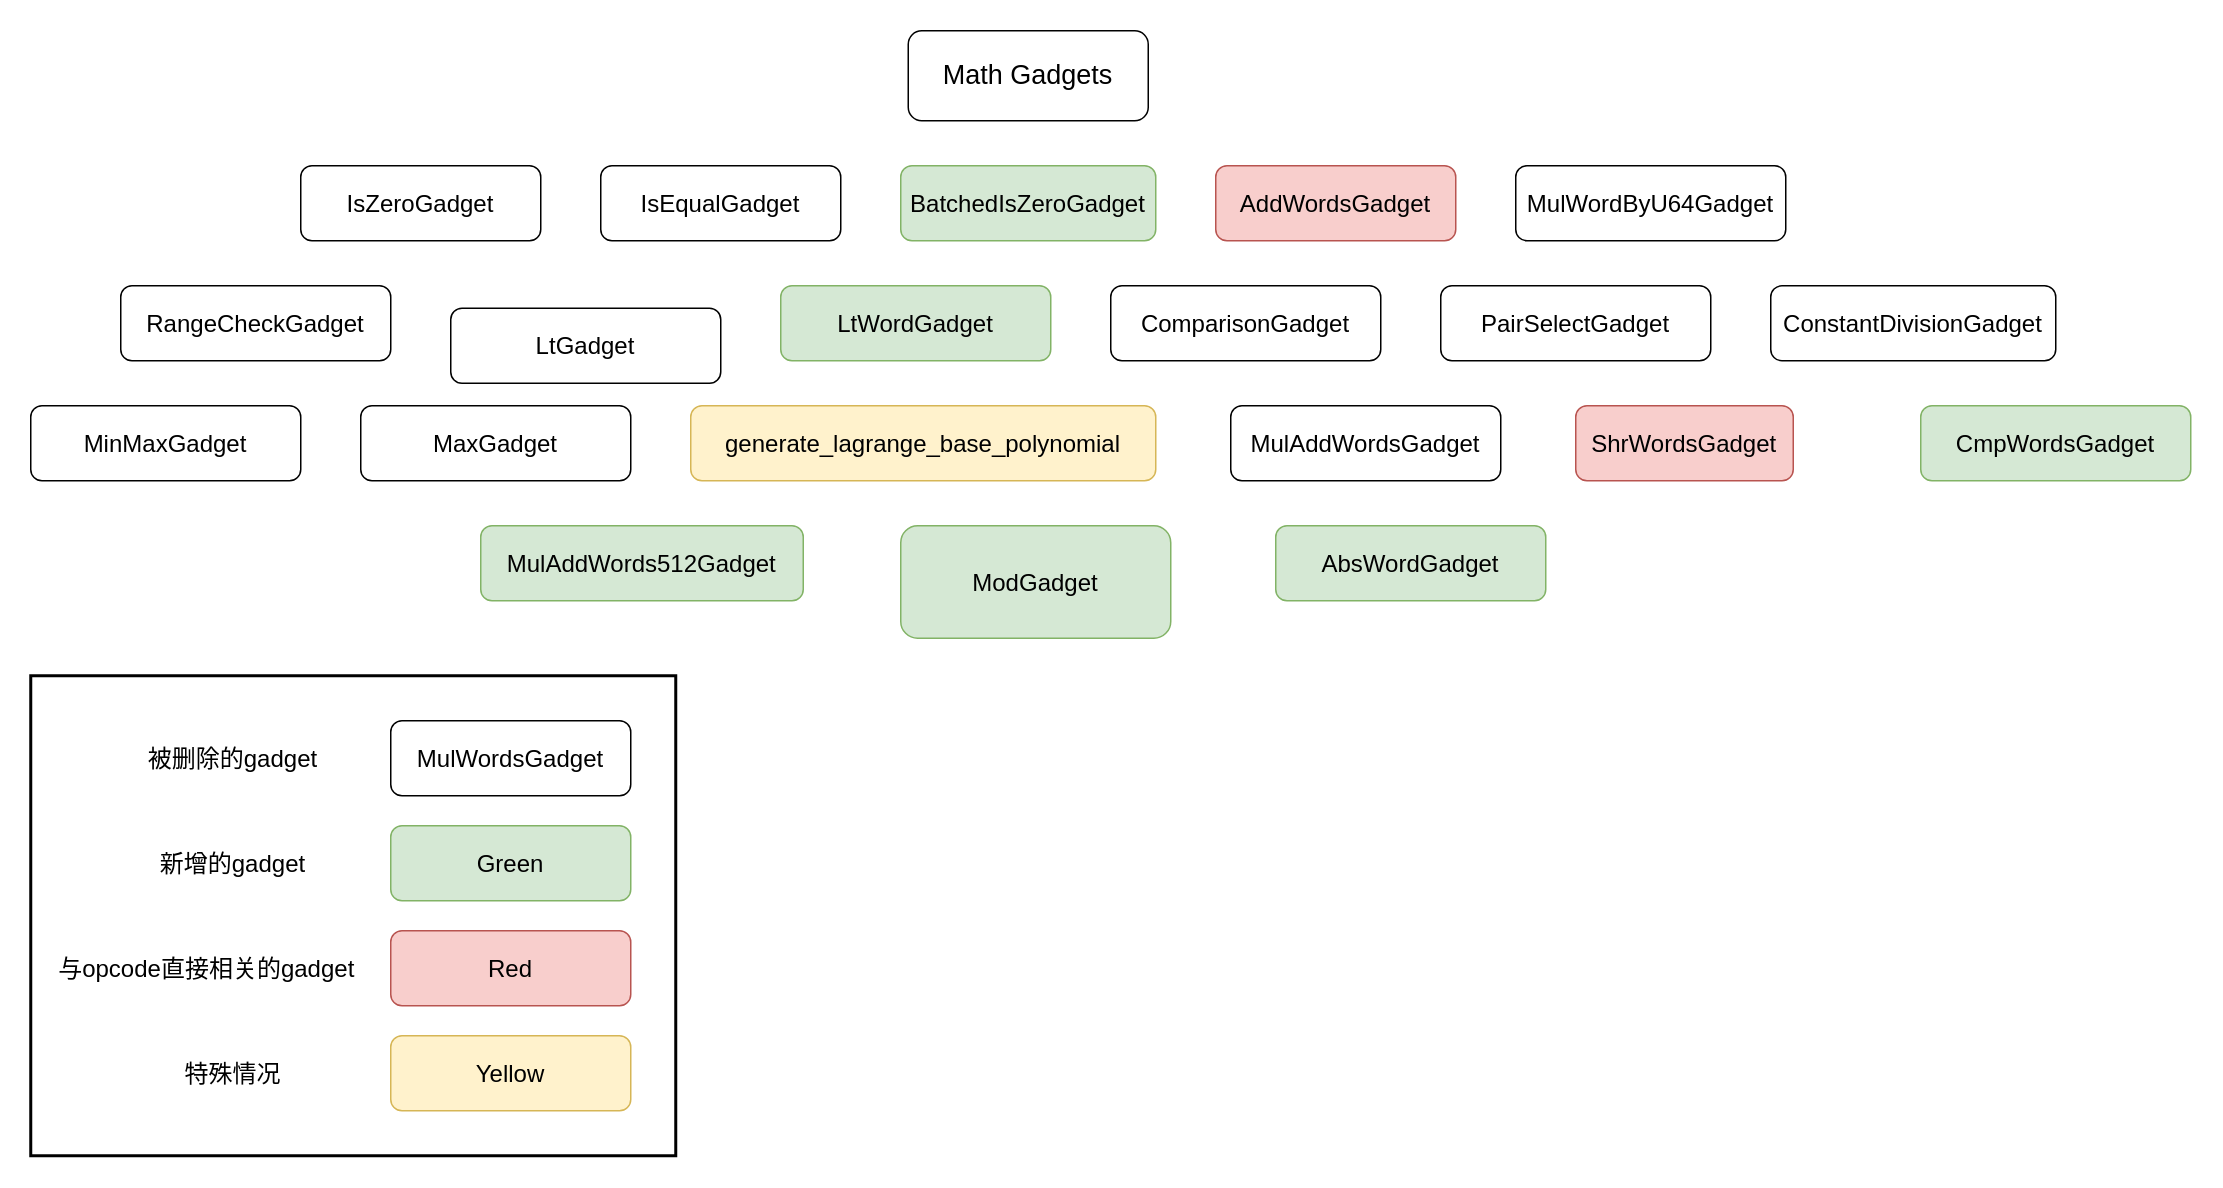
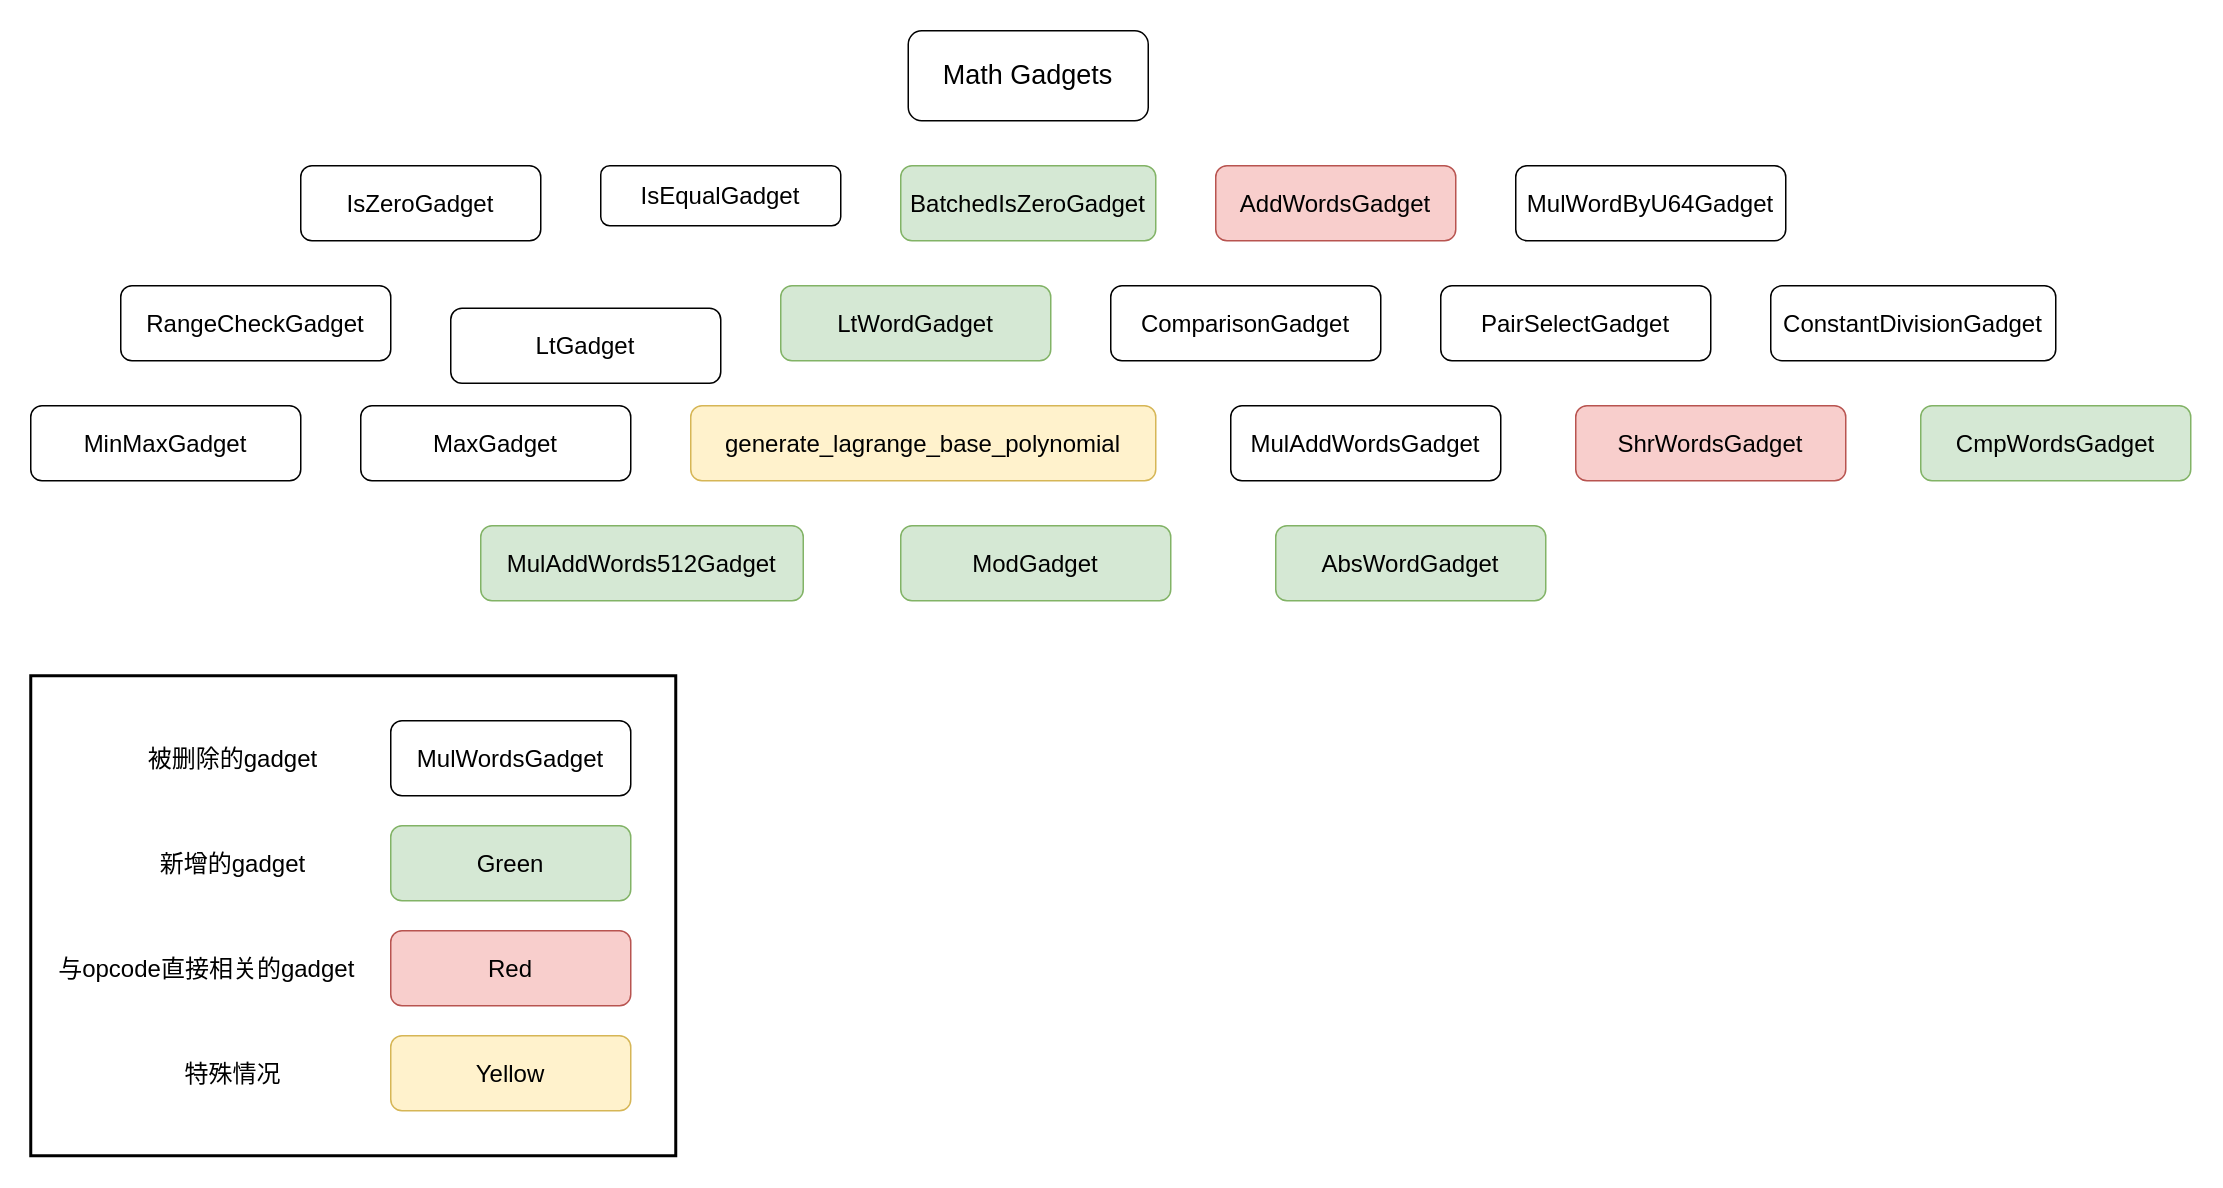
(721, 203) -> (721, 196)
(1685, 443) -> (1711, 443)
(1036, 582) -> (1036, 563)
